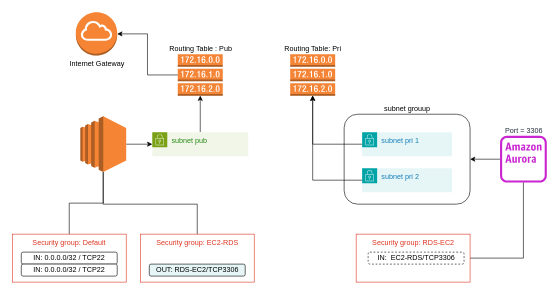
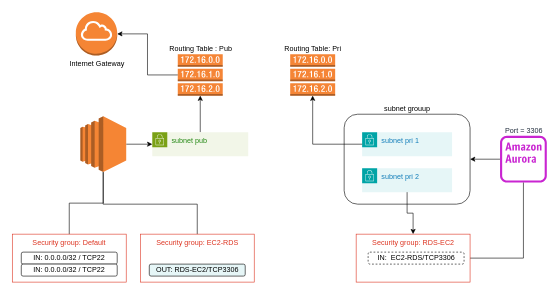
(321, 180) -> (412, 213)
